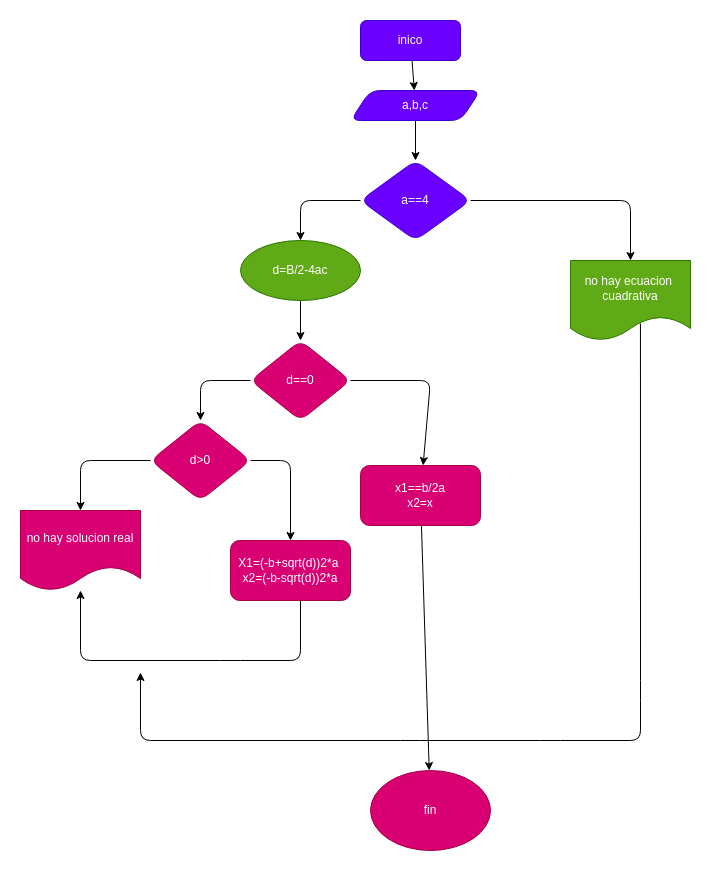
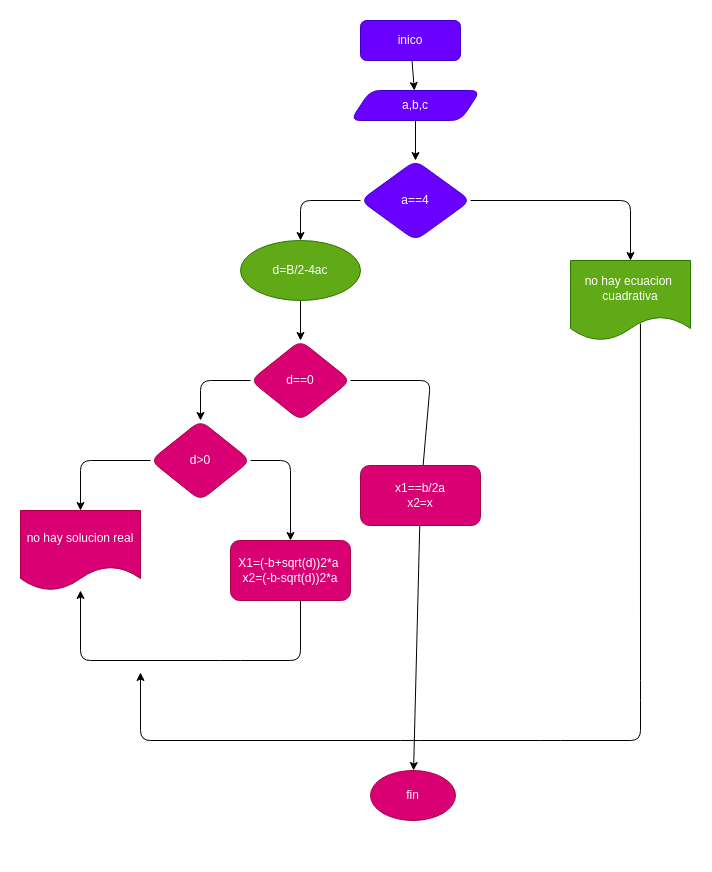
(424, 457) -> (424, 460)
(431, 811) -> (413, 796)
